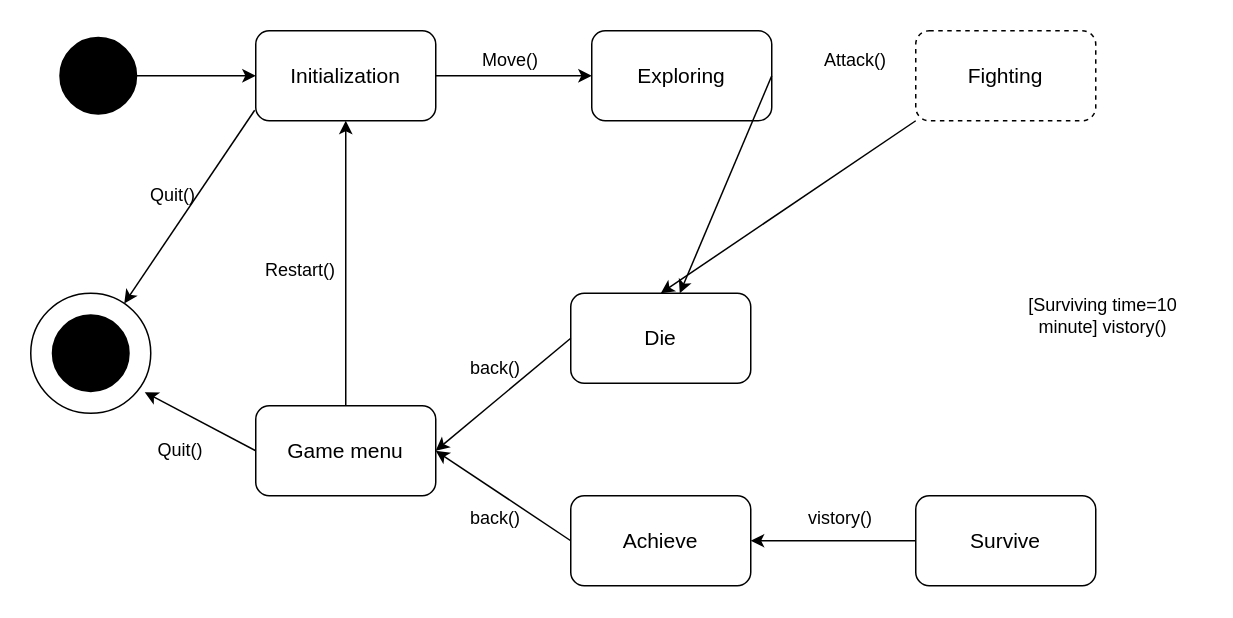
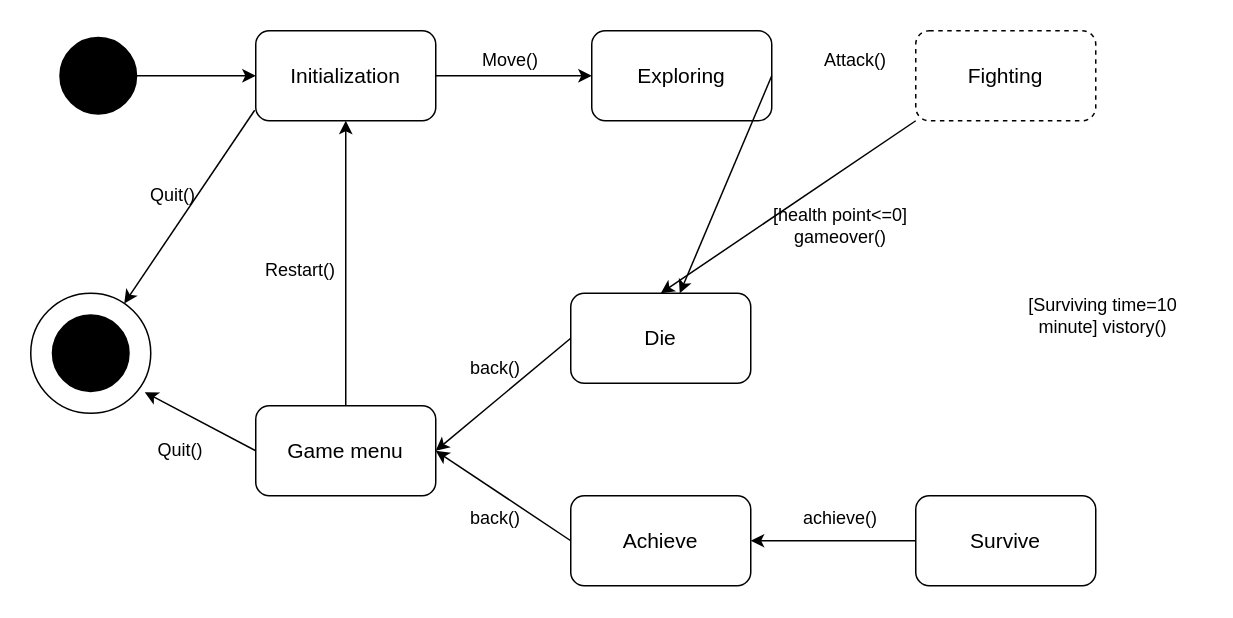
none -> (841, 226)
(841, 518) -> (841, 518)
